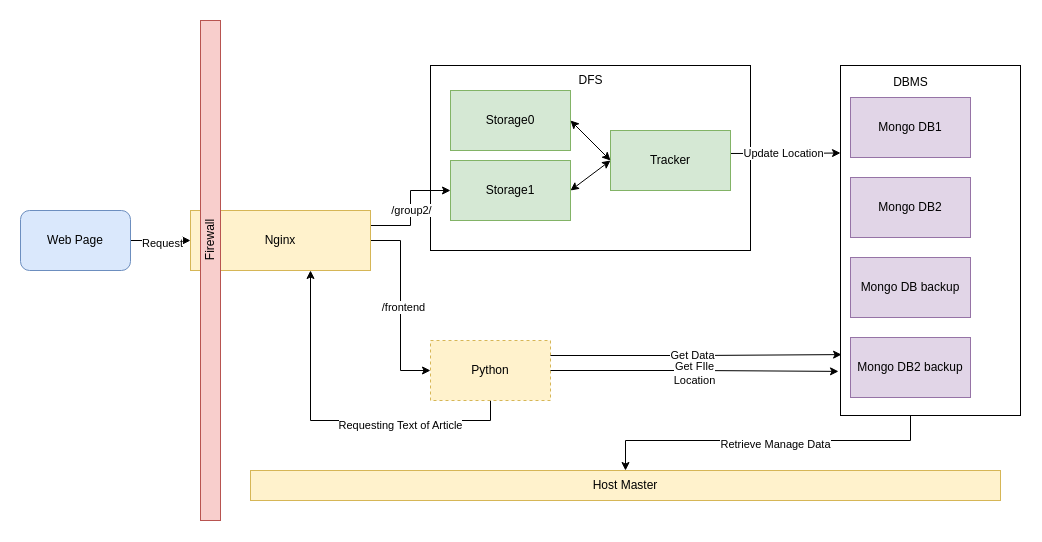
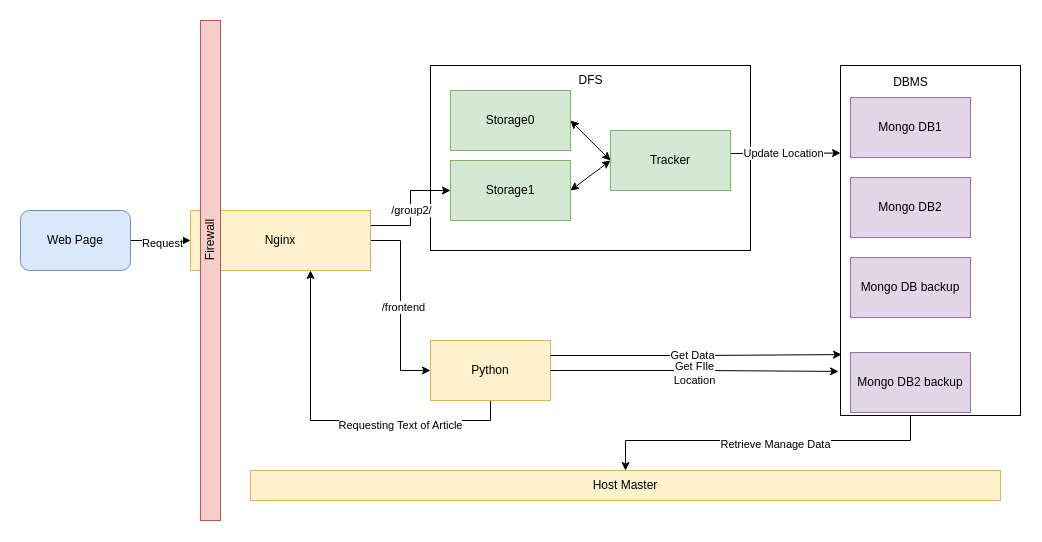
(911, 368) -> (911, 383)
(491, 371) -> (491, 371)
